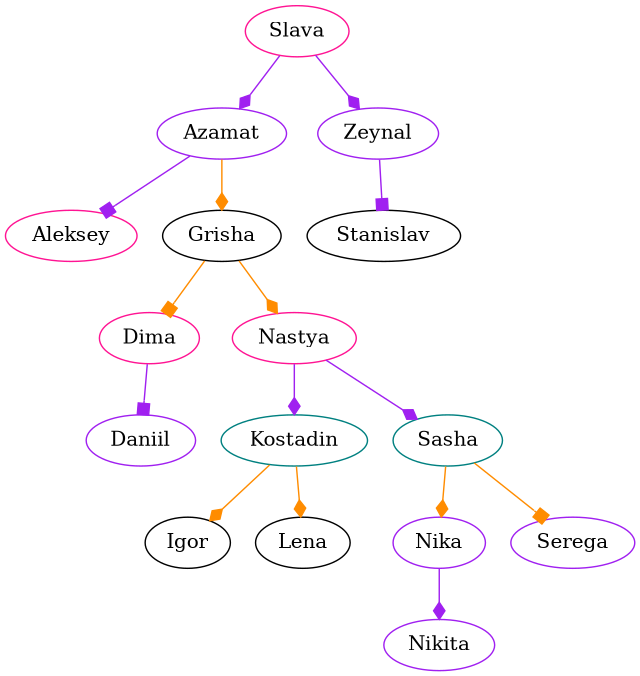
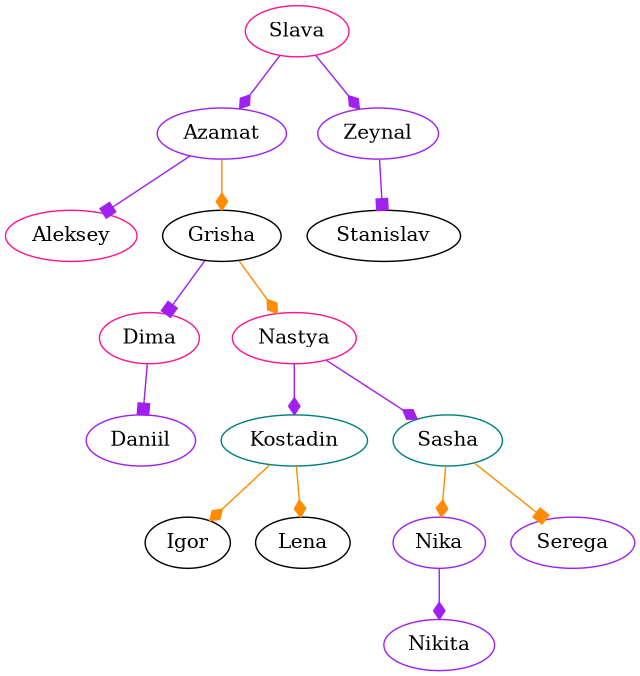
(190, 282) -> (190, 282)
